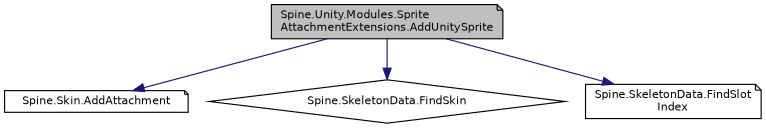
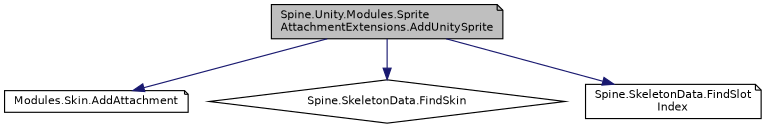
(96, 101) -> (96, 101)
